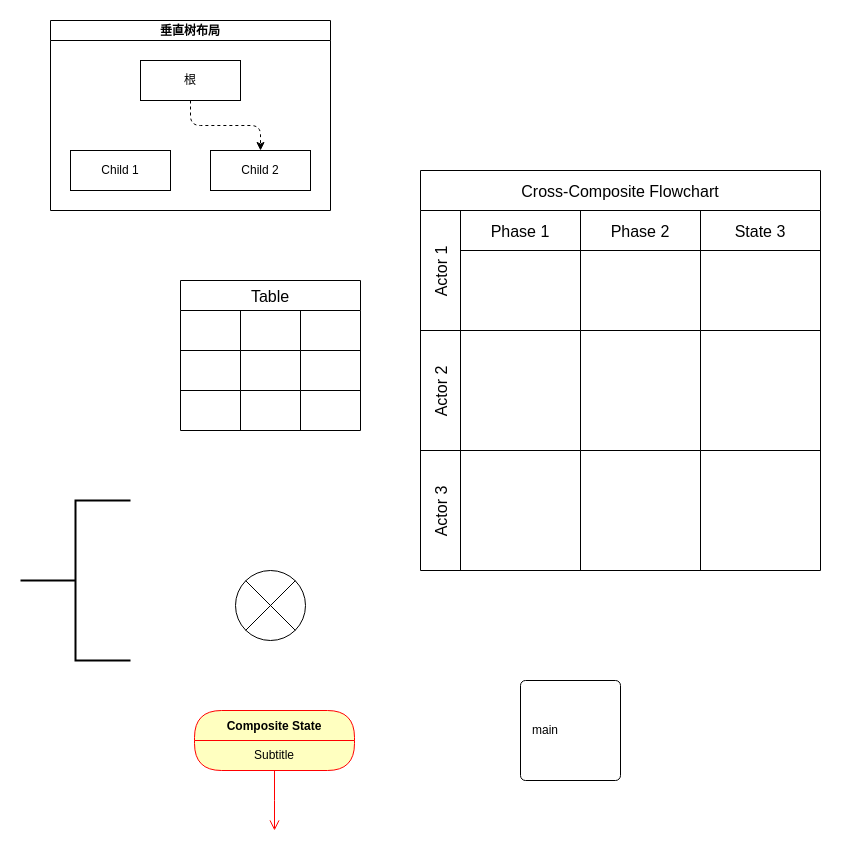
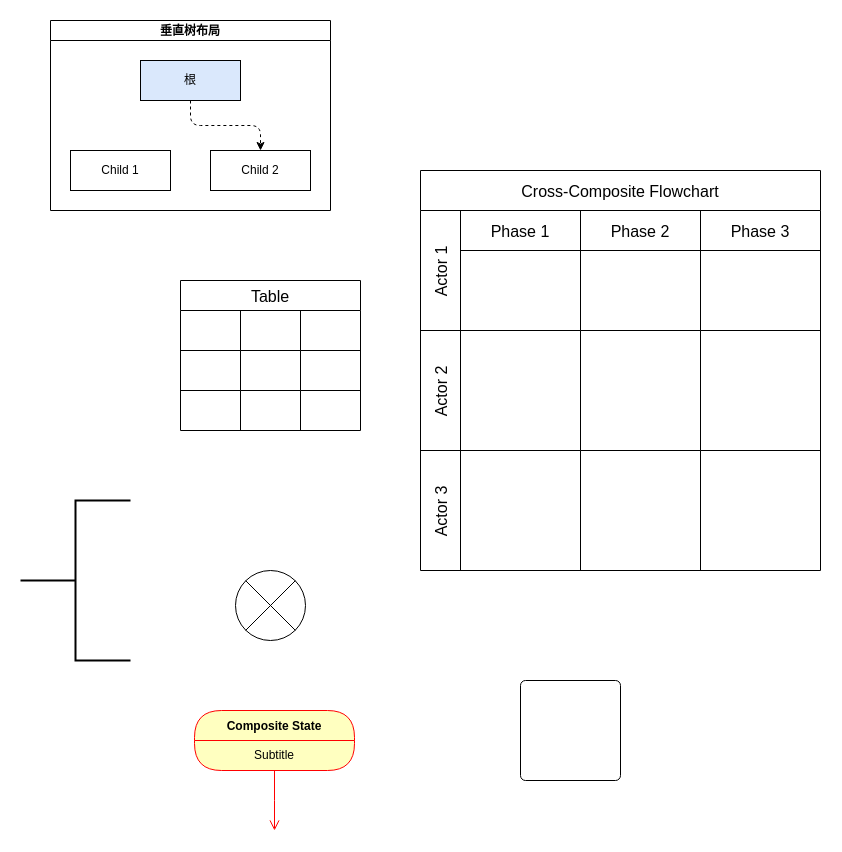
(191, 81) -> (191, 81)
(760, 232) -> (760, 232)
(546, 731) -> none
